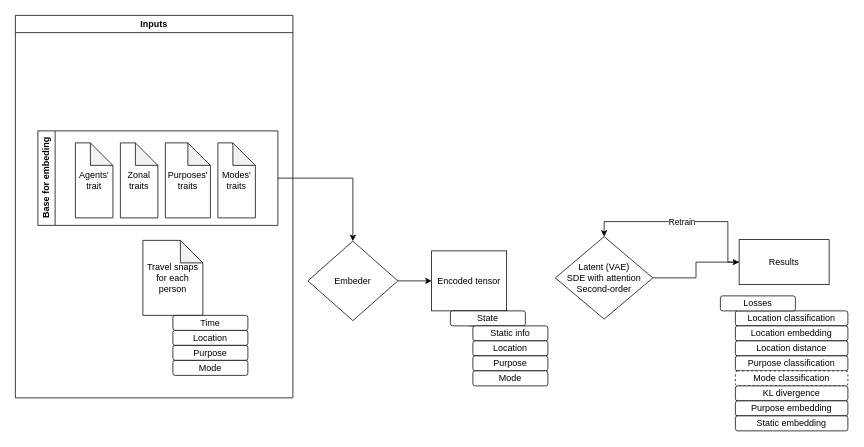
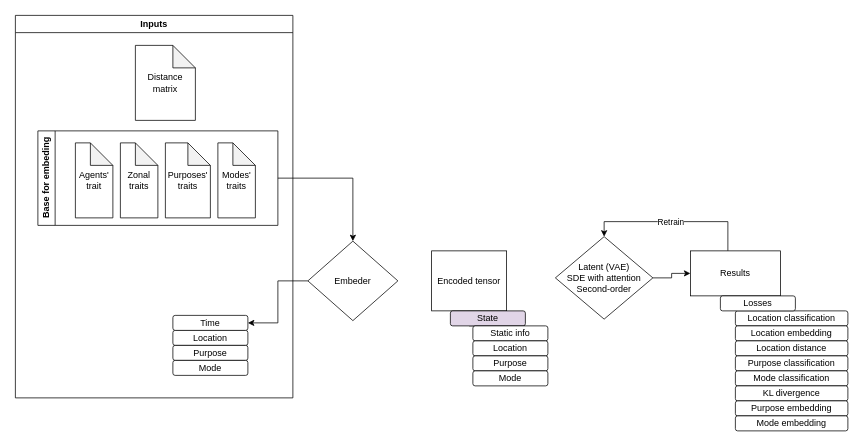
none -> (165, 83)
(784, 262) -> (735, 273)
(173, 278) -> none
(425, 281) -> (278, 323)
(488, 318) -> (488, 318)
(792, 378) -> (792, 378)
(792, 423) -> (792, 423)
